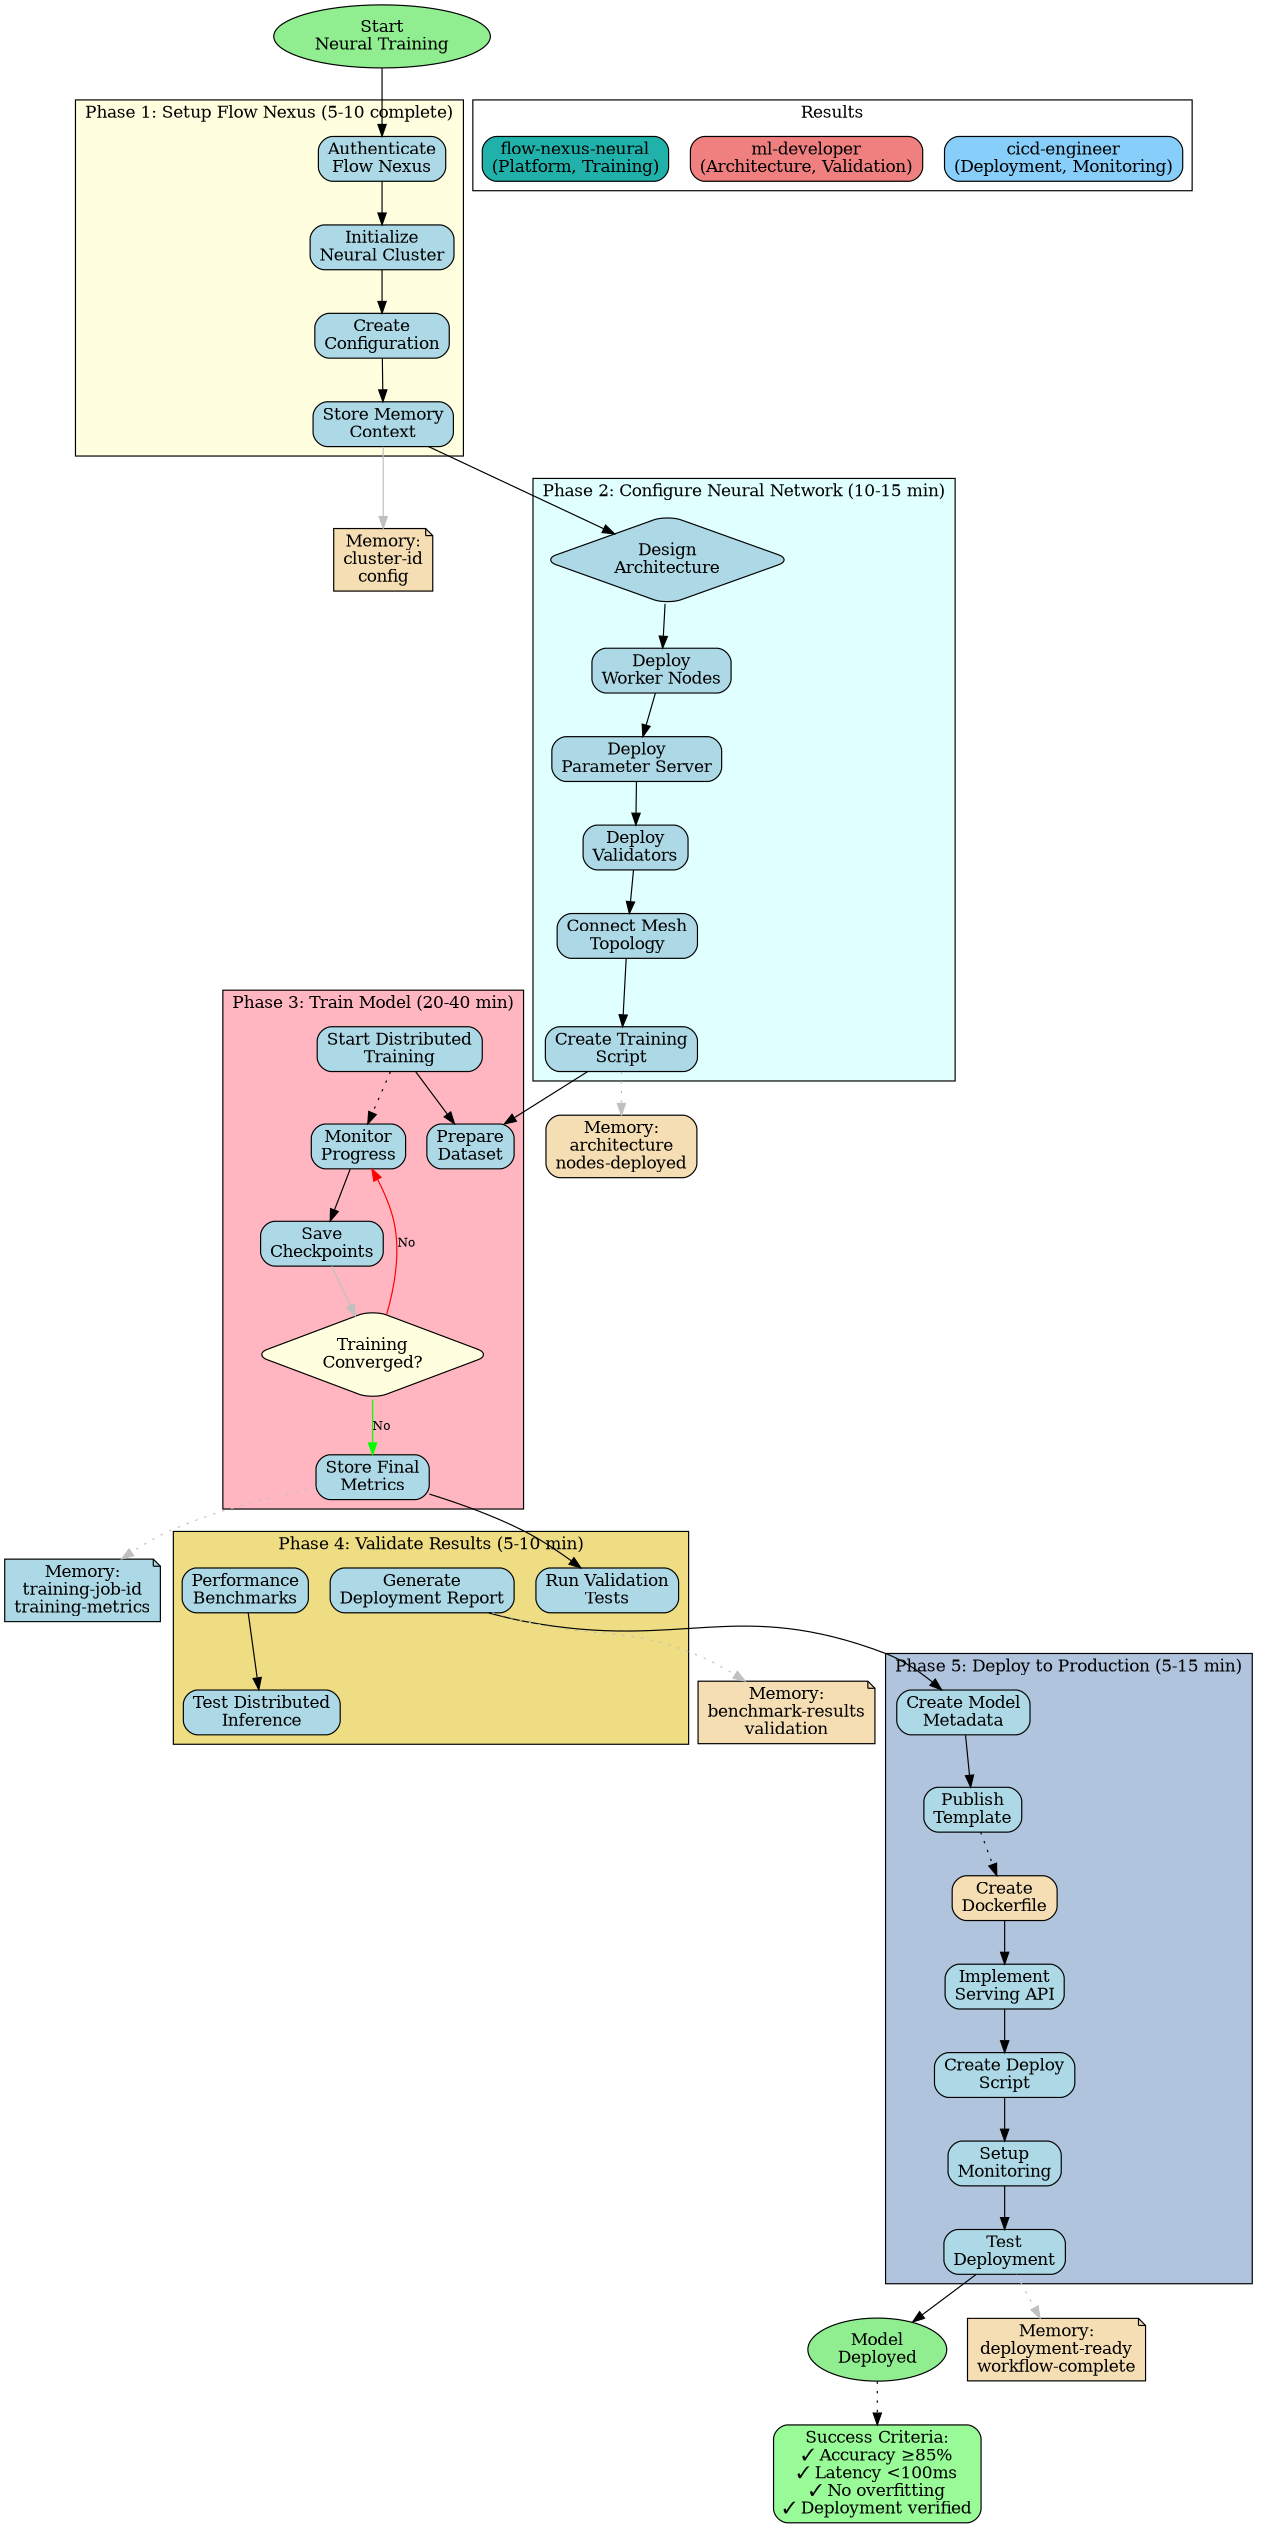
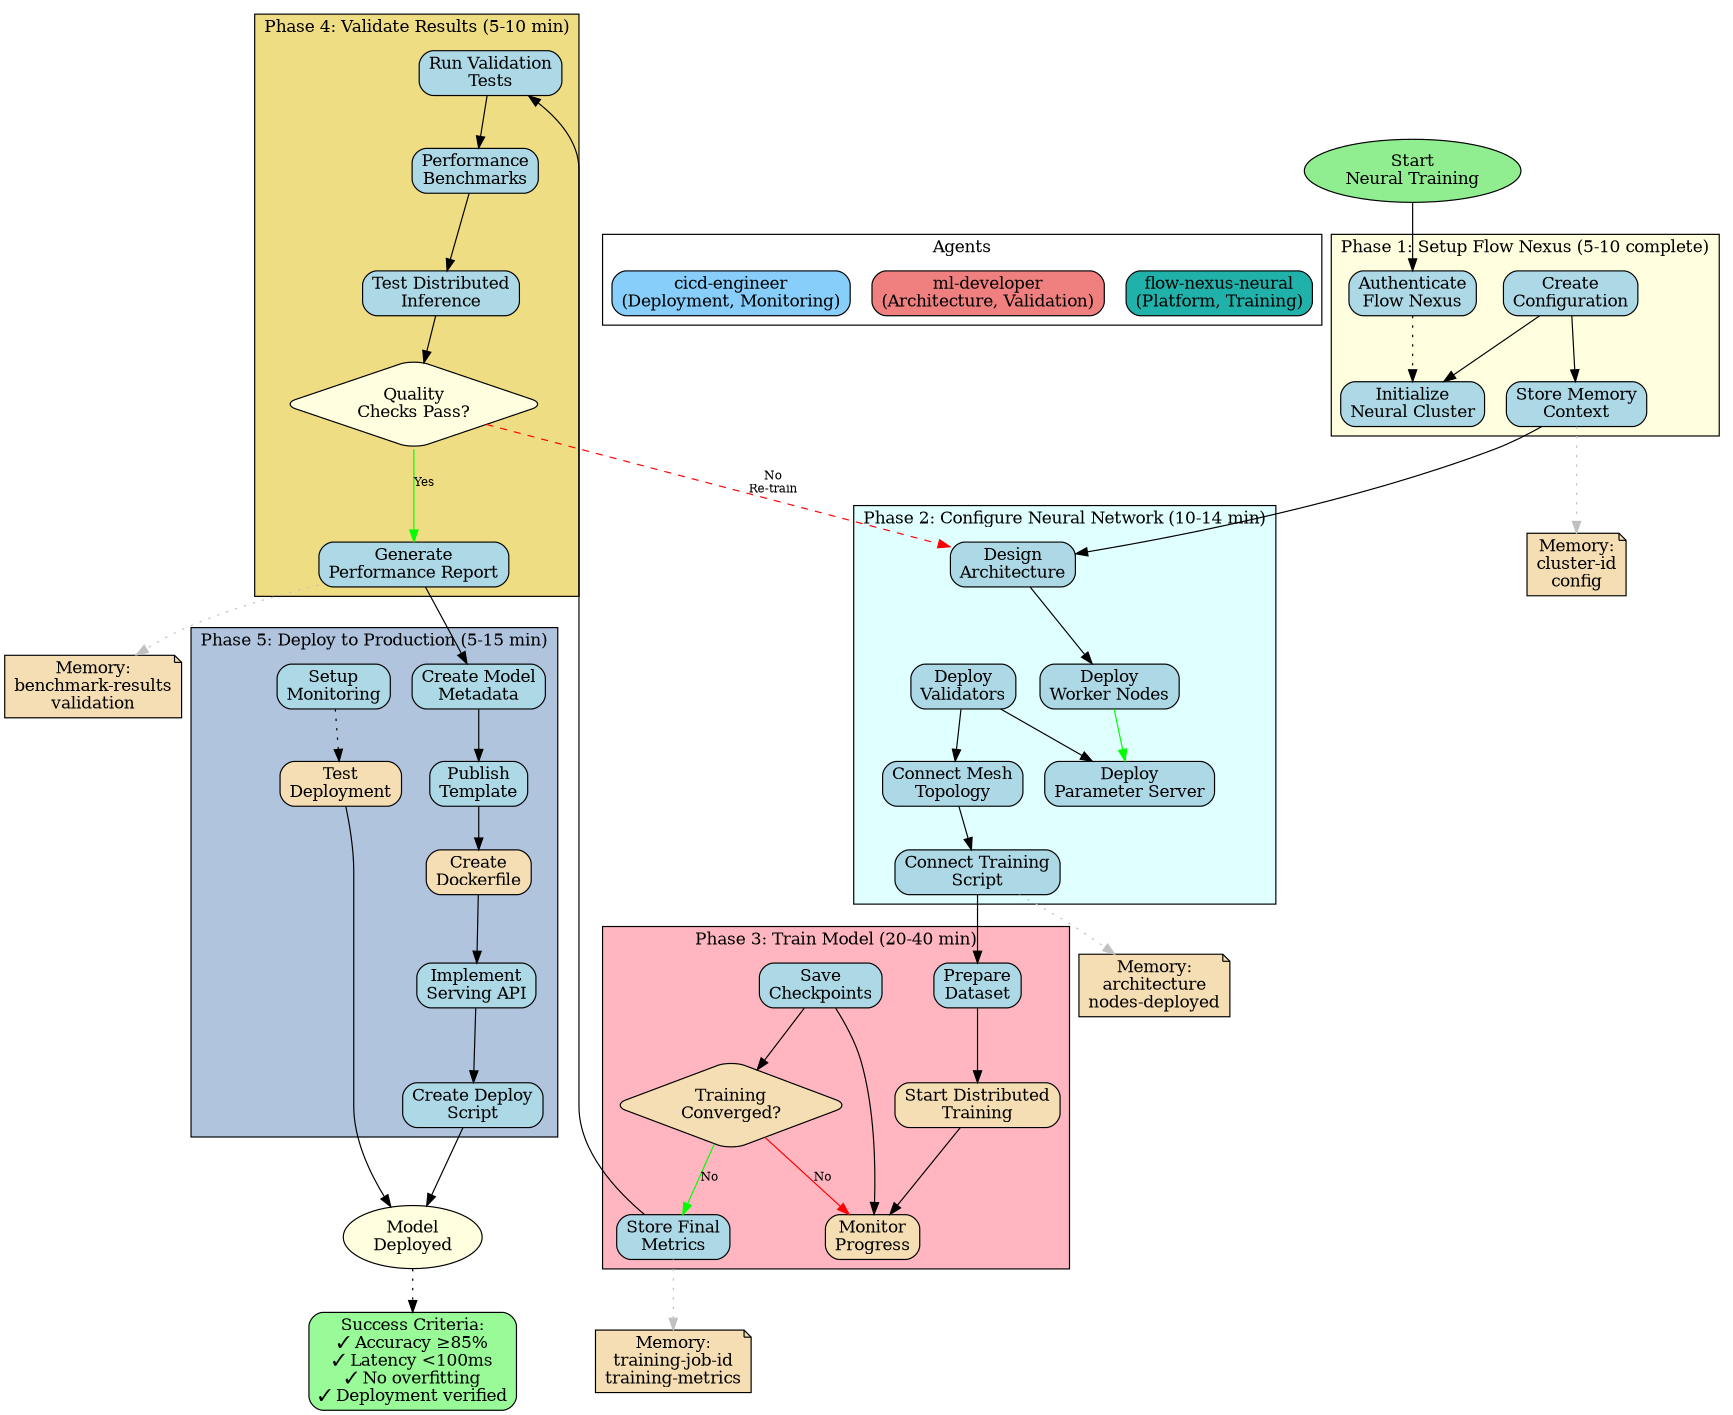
(832, 114) -> (962, 248)
none -> (484, 116)
(382, 197) -> (1413, 343)
(382, 286) -> (1497, 345)
none -> (414, 404)
(383, 482) -> (1577, 474)
(744, 492) -> (1065, 519)
(667, 560) -> (1013, 565)
(651, 709) -> (1118, 729)
(636, 797) -> (1041, 732)
(400, 1049) -> (978, 1105)
(621, 1049) -> (978, 872)
(381, 1092) -> (929, 1166)
(432, 1093) -> (978, 1039)
(358, 1147) -> (873, 1237)
(621, 1147) -> (1154, 986)
(342, 1189) -> (870, 1102)
(341, 1286) -> (784, 1034)
(373, 1355) -> (731, 1105)
(83, 1590) -> (673, 1361)
(422, 1590) -> (414, 565)
(987, 1848) -> (479, 822)
(1005, 2113) -> (447, 1161)
(1005, 2202) -> (337, 729)
(1005, 2252) -> (341, 784)
(877, 2350) -> (413, 1237)
(1057, 2350) -> none
